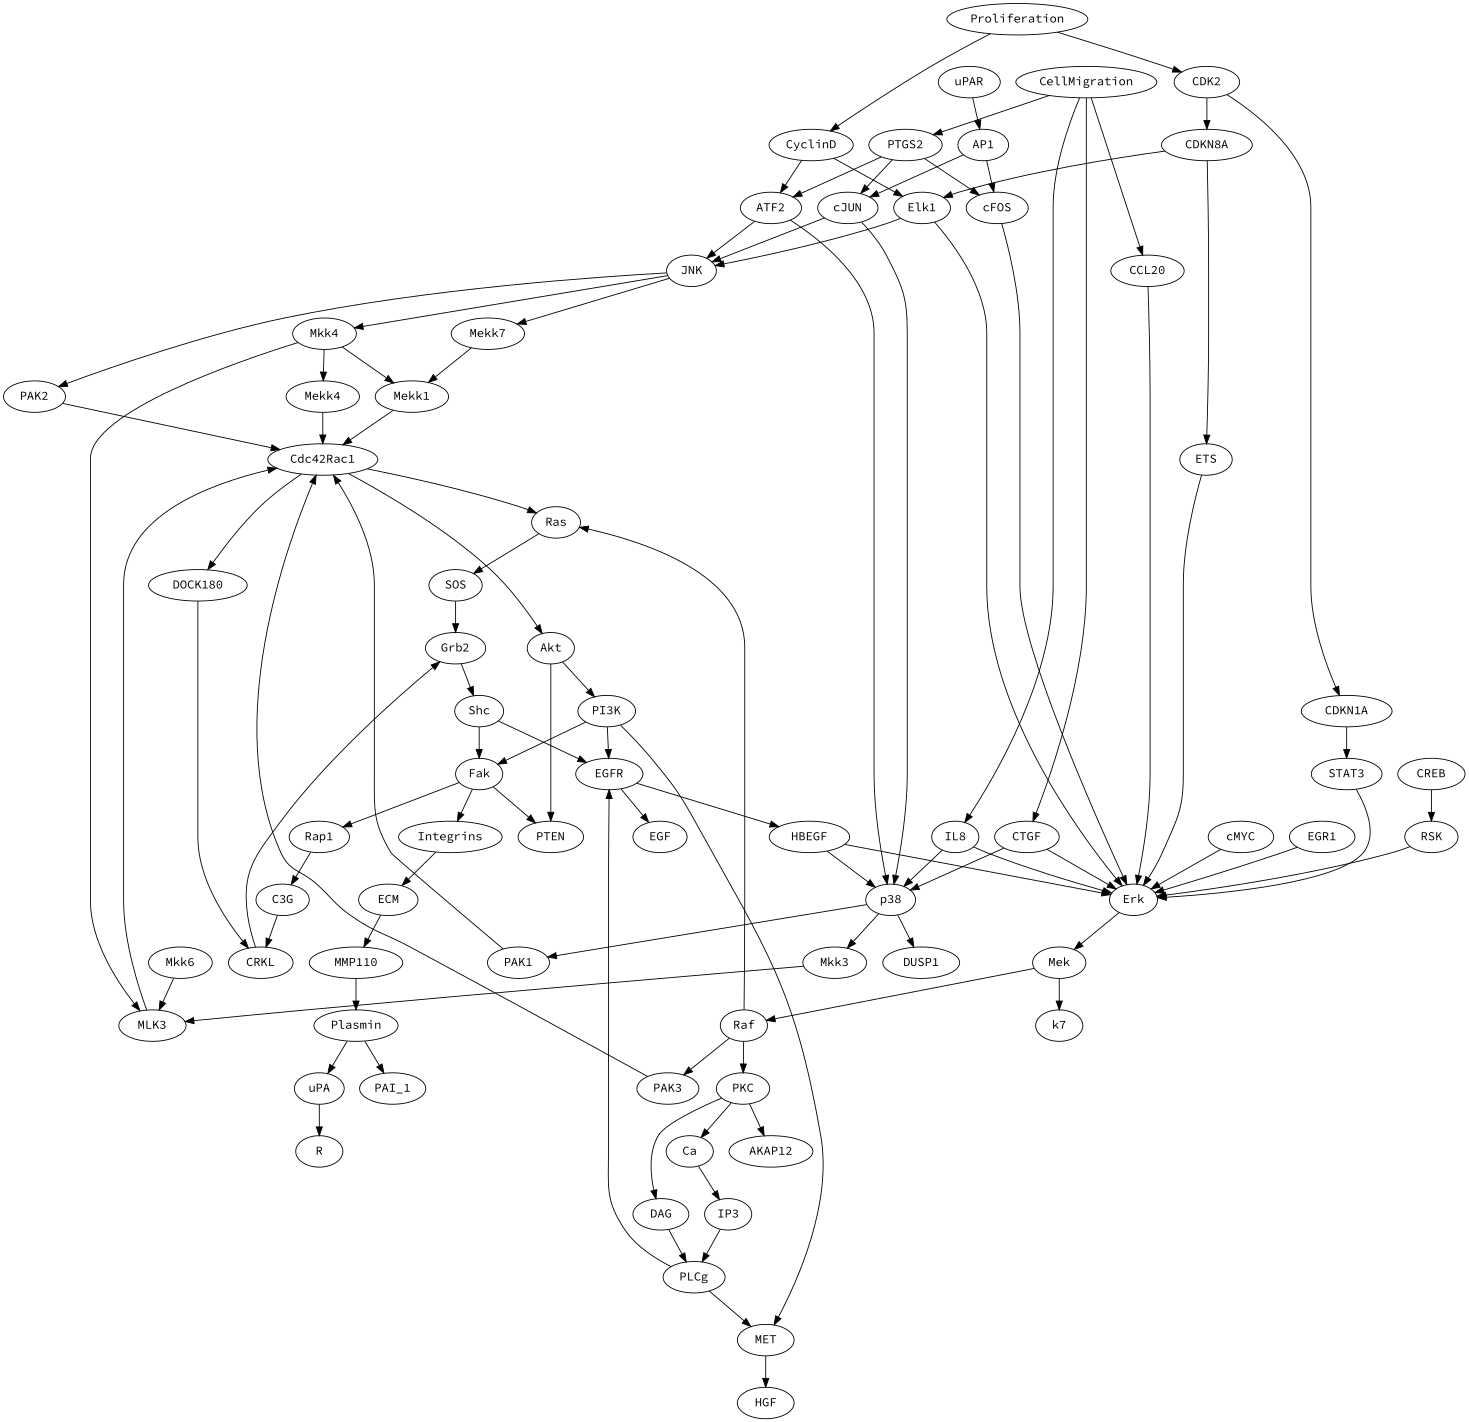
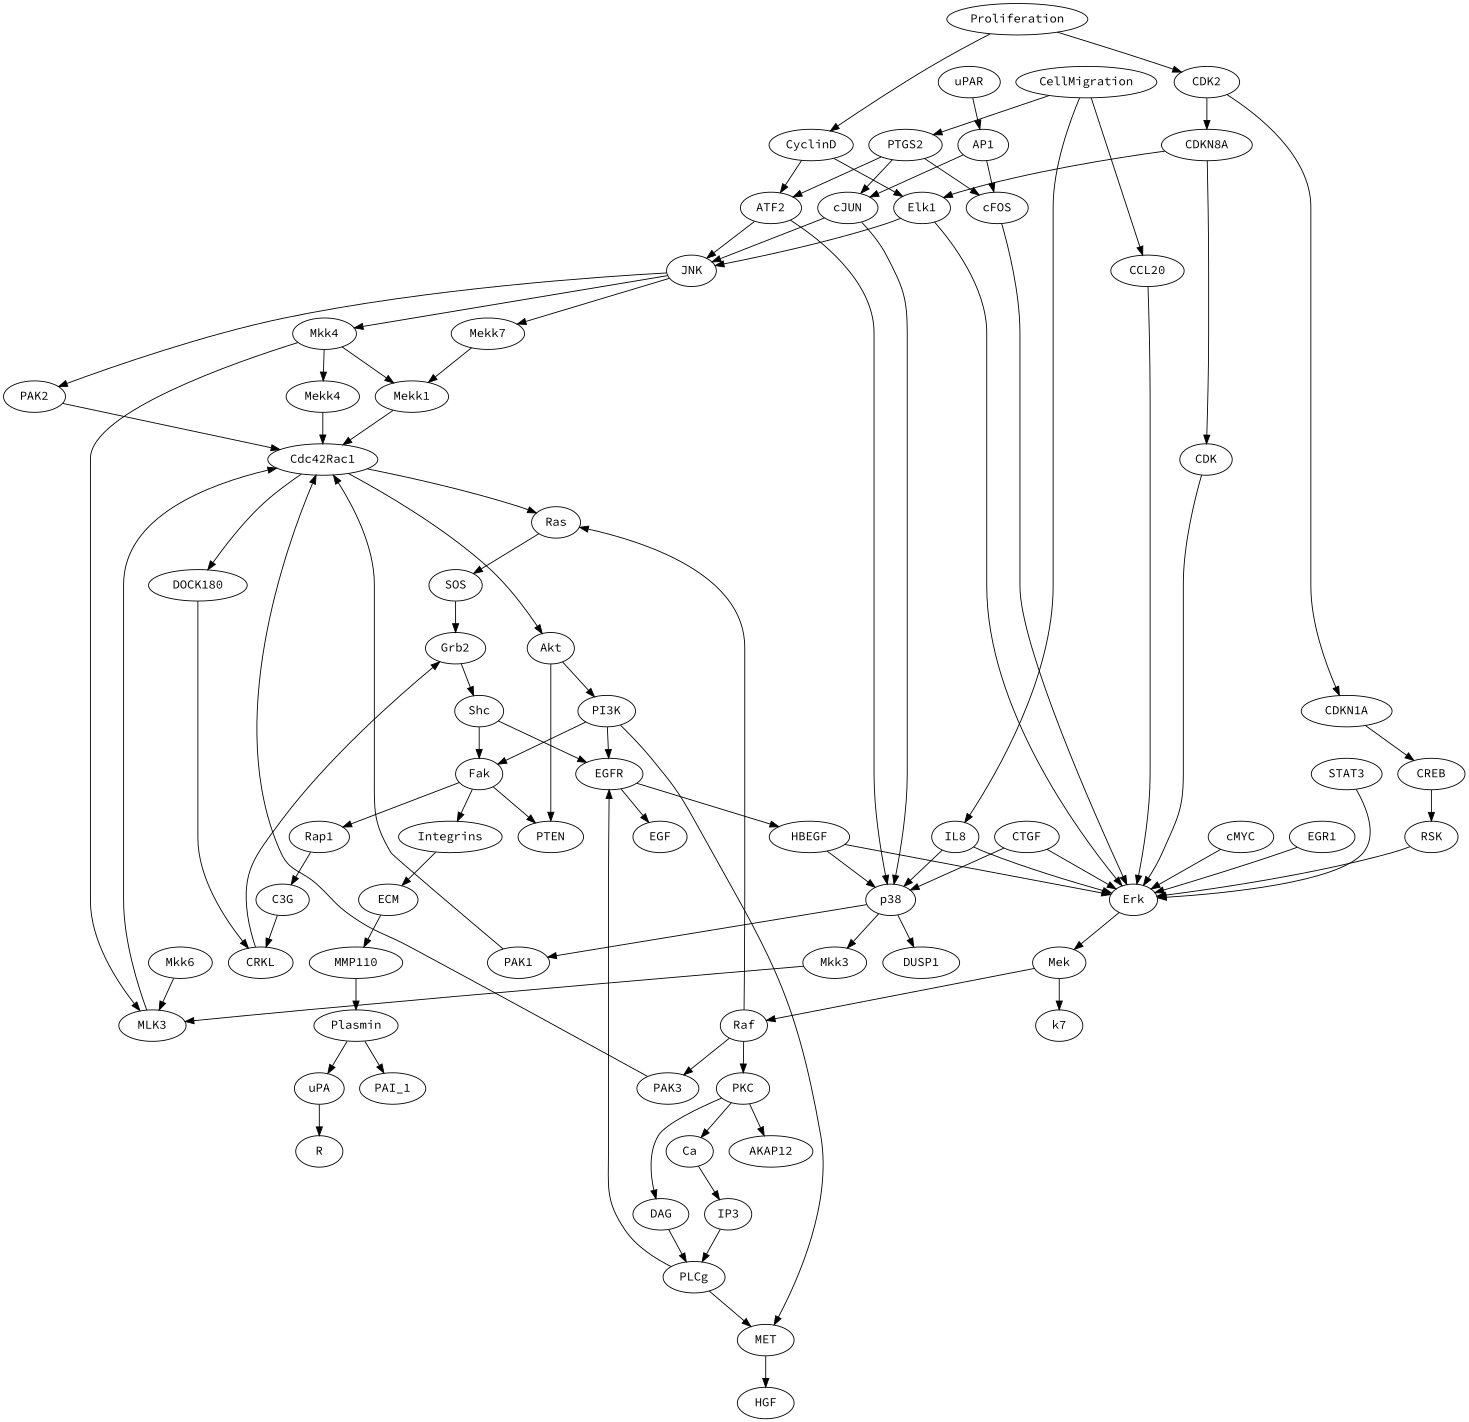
(1086, 459) -> none
(1206, 460) -> (1206, 460)
(1347, 738) -> (1386, 740)
